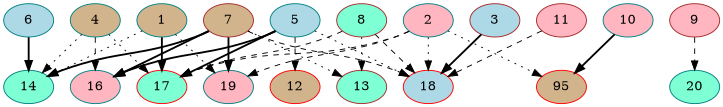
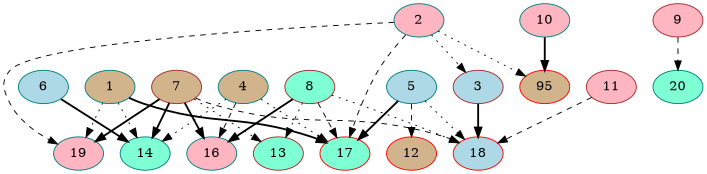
(428, 49) -> (445, 50)
(392, 50) -> (391, 116)
(204, 52) -> (265, 118)
